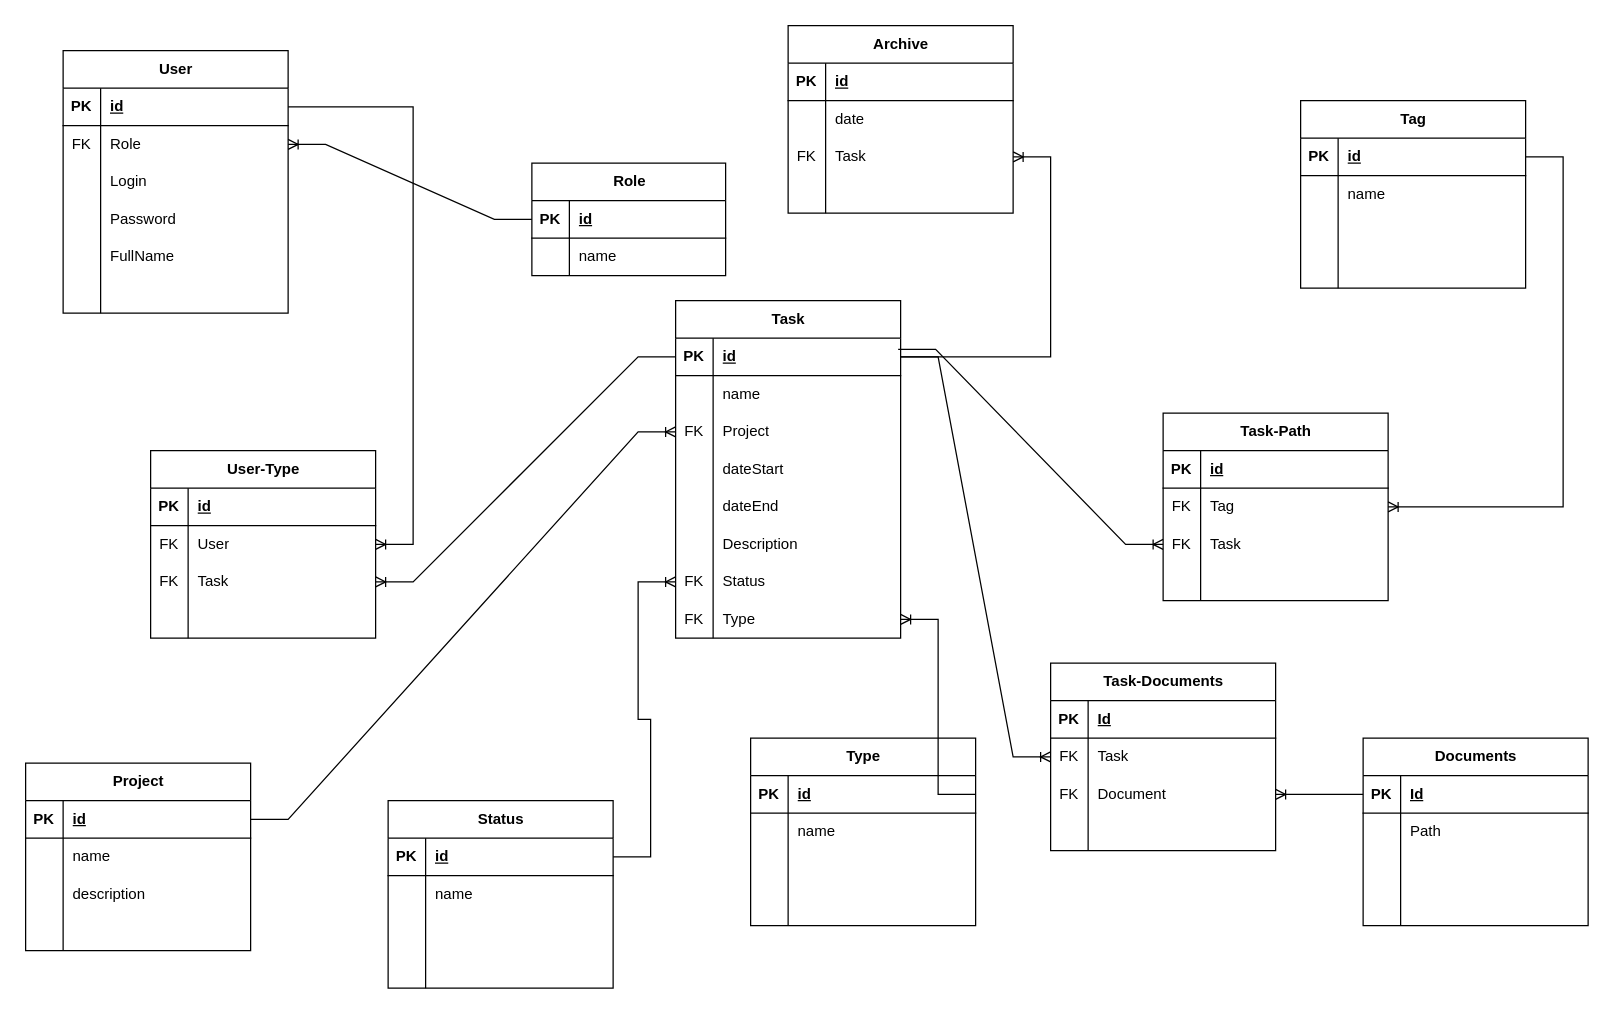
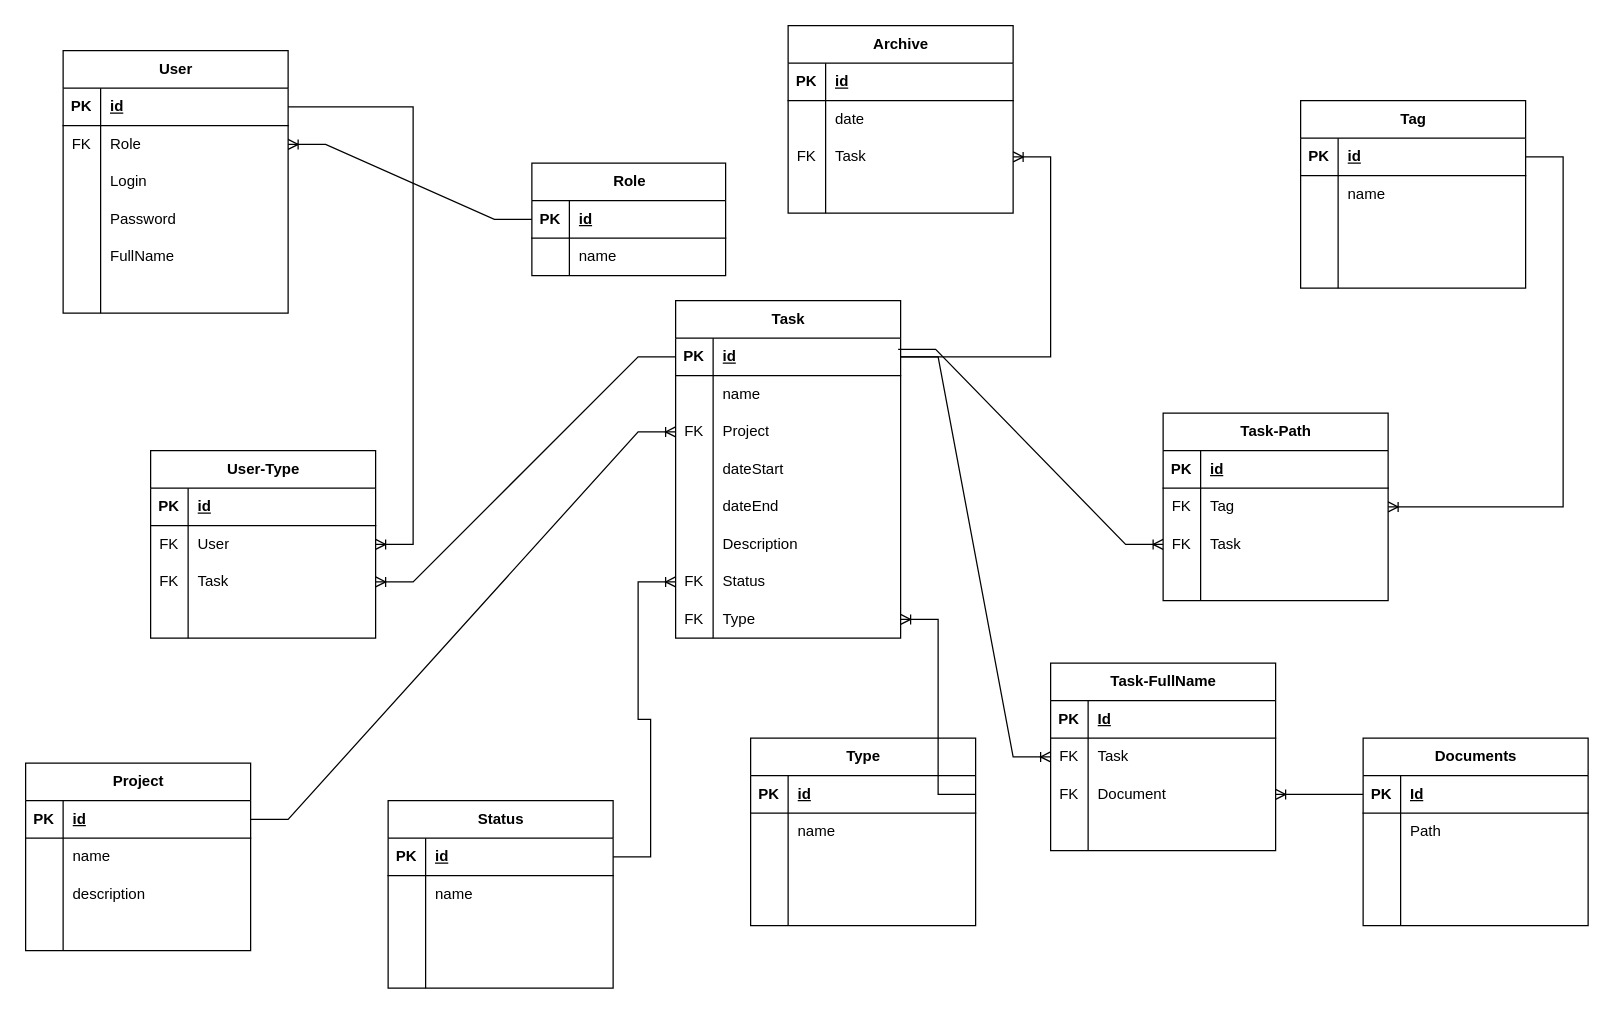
(1164, 682) -> (1164, 682)
